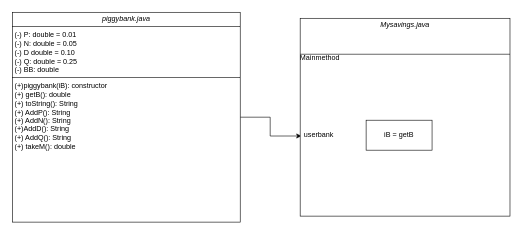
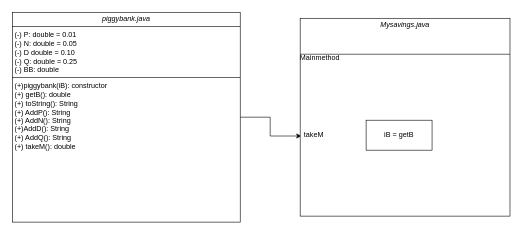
(327, 31) -> (327, 31)
